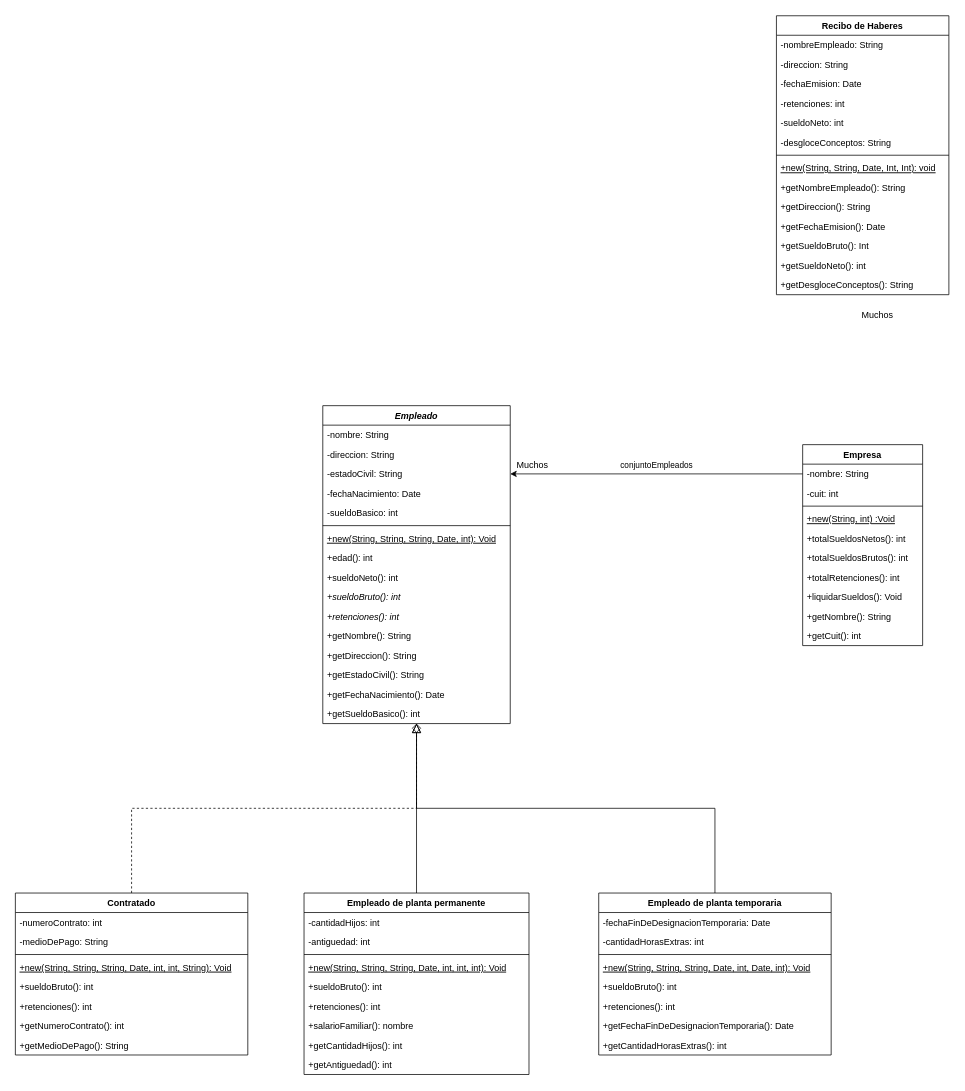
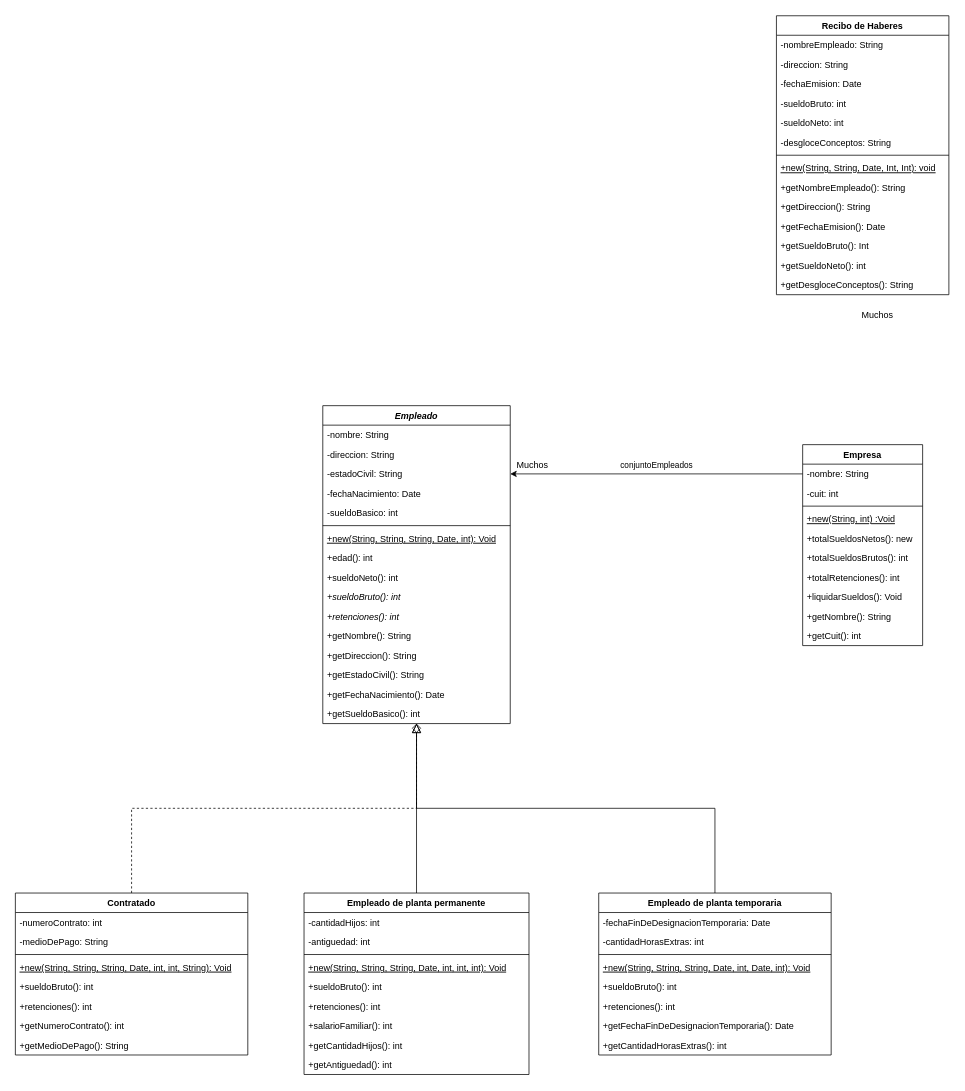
(819, 104) -> (819, 104)
(864, 539) -> (865, 539)
(366, 1026) -> (357, 1026)
